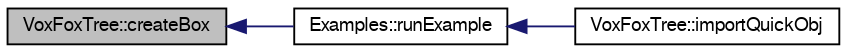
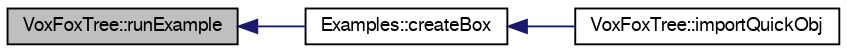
(117, 26) -> (123, 26)
(401, 26) -> (406, 26)
